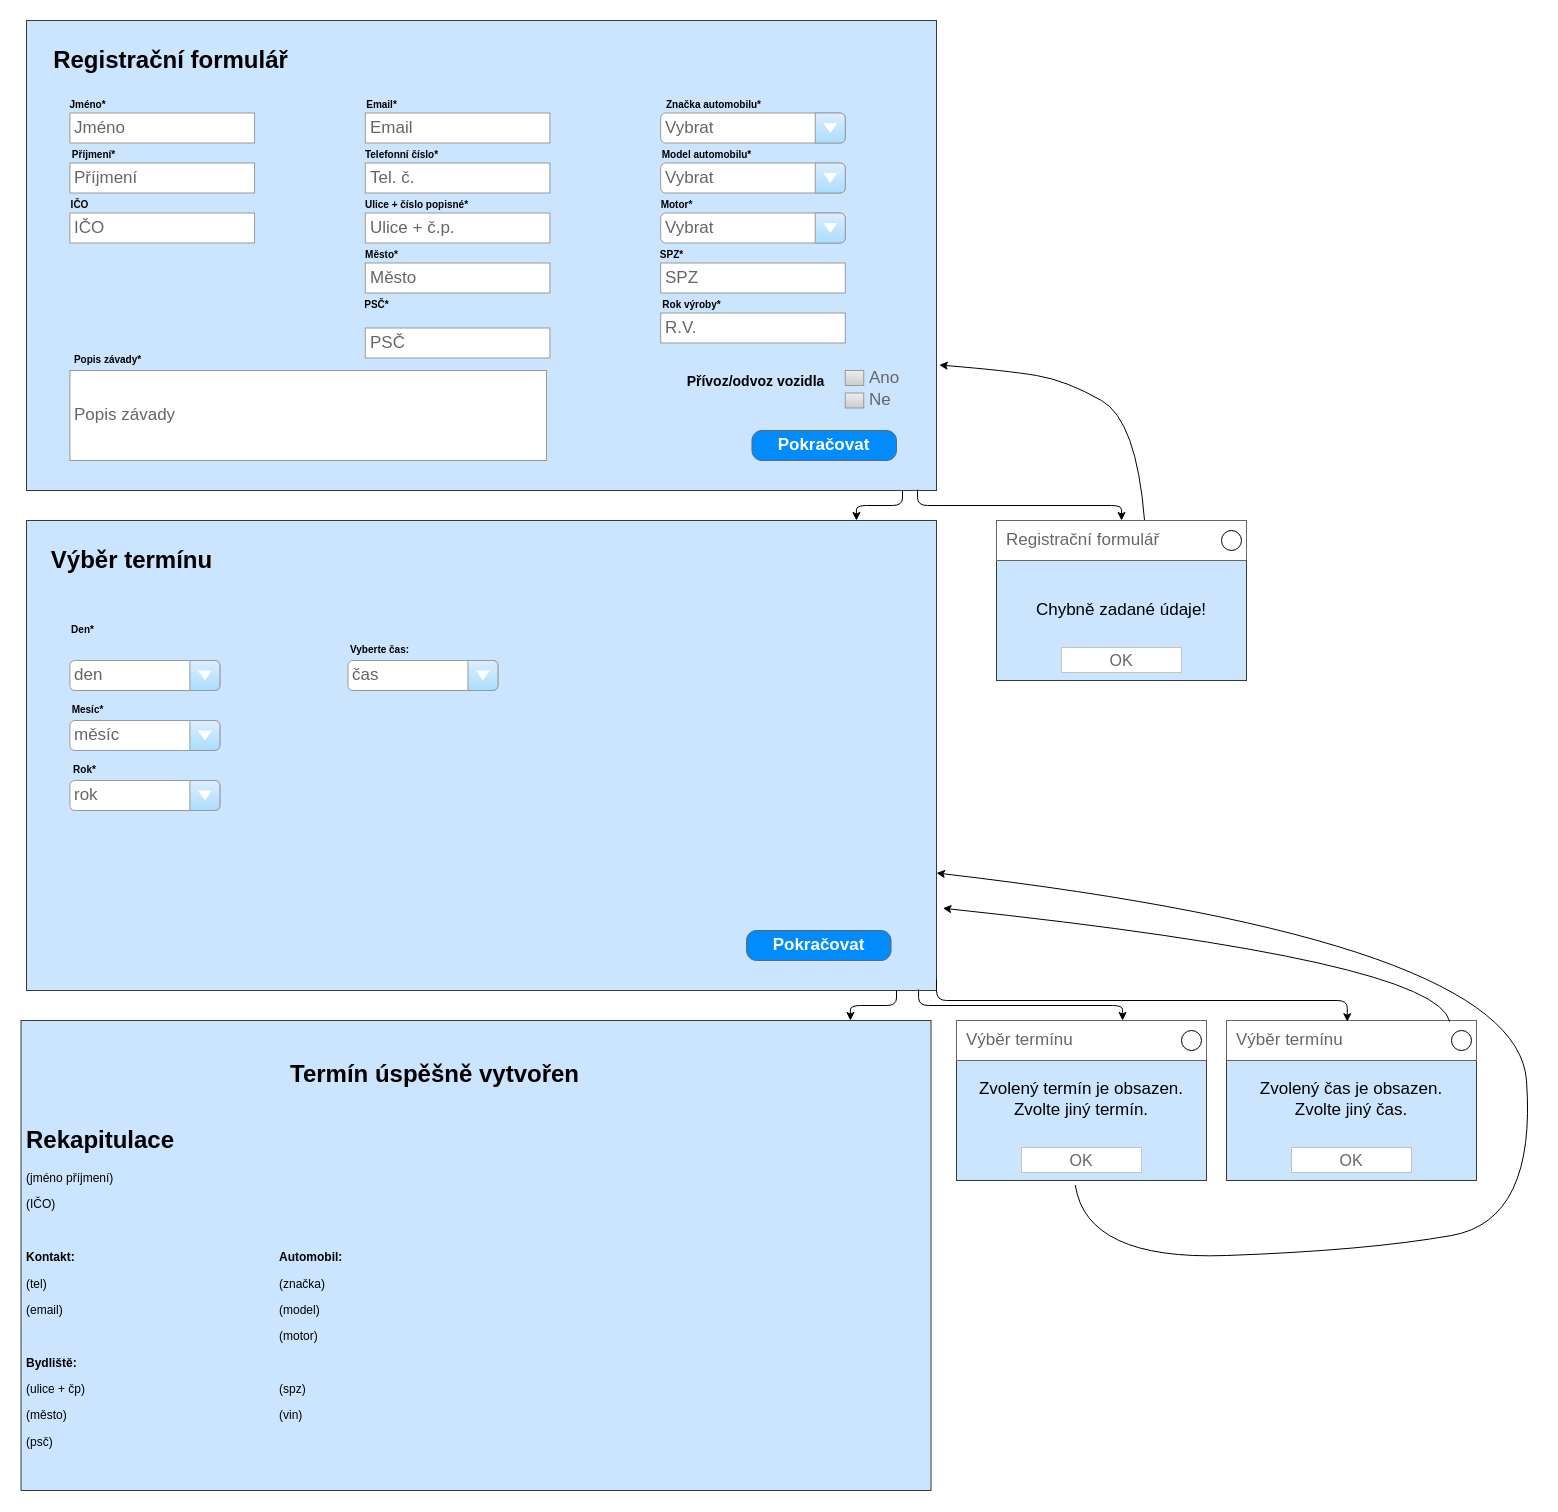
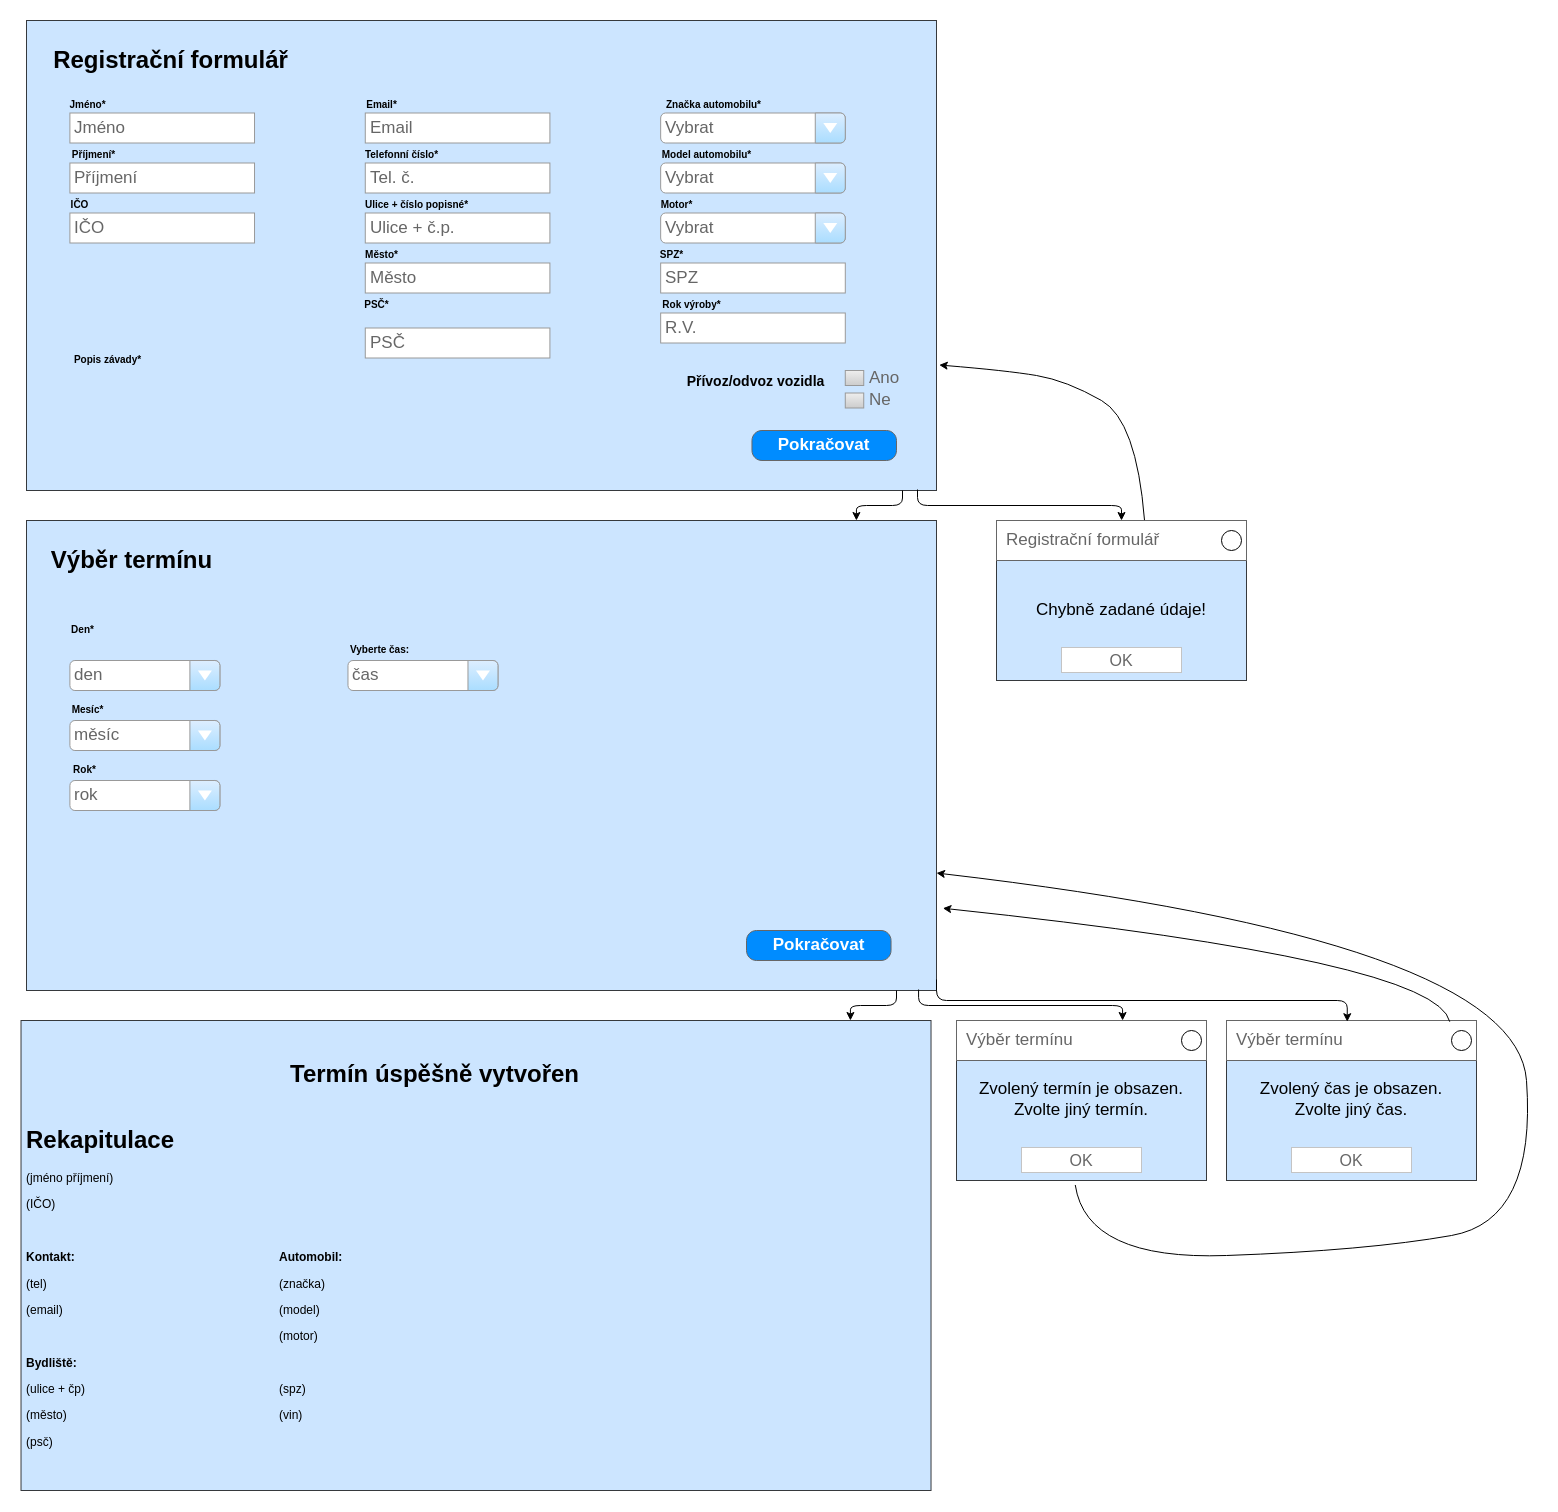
(308, 416) -> none
